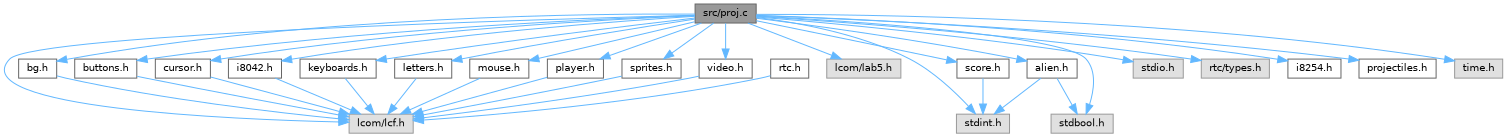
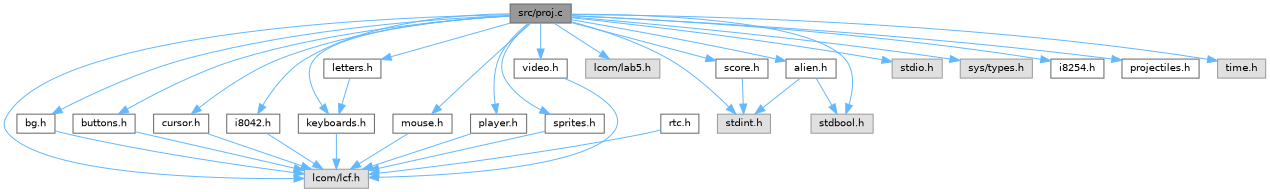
(1235, 69) -> (996, 69)
(405, 92) -> (346, 91)
